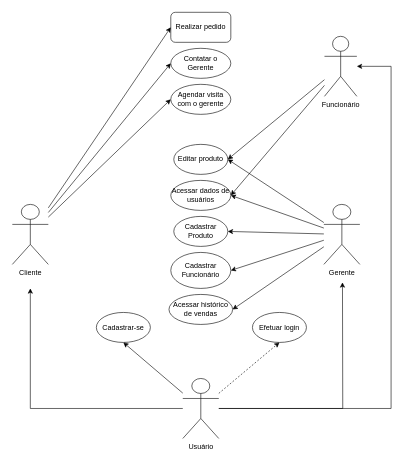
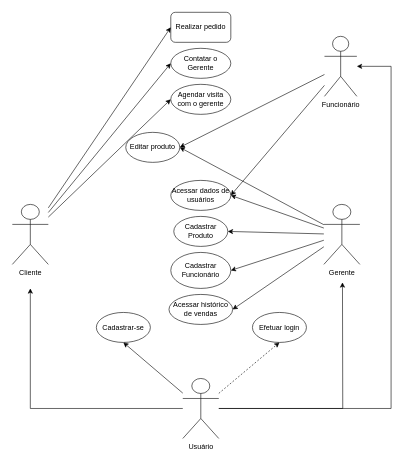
(201, 159) -> (153, 147)
